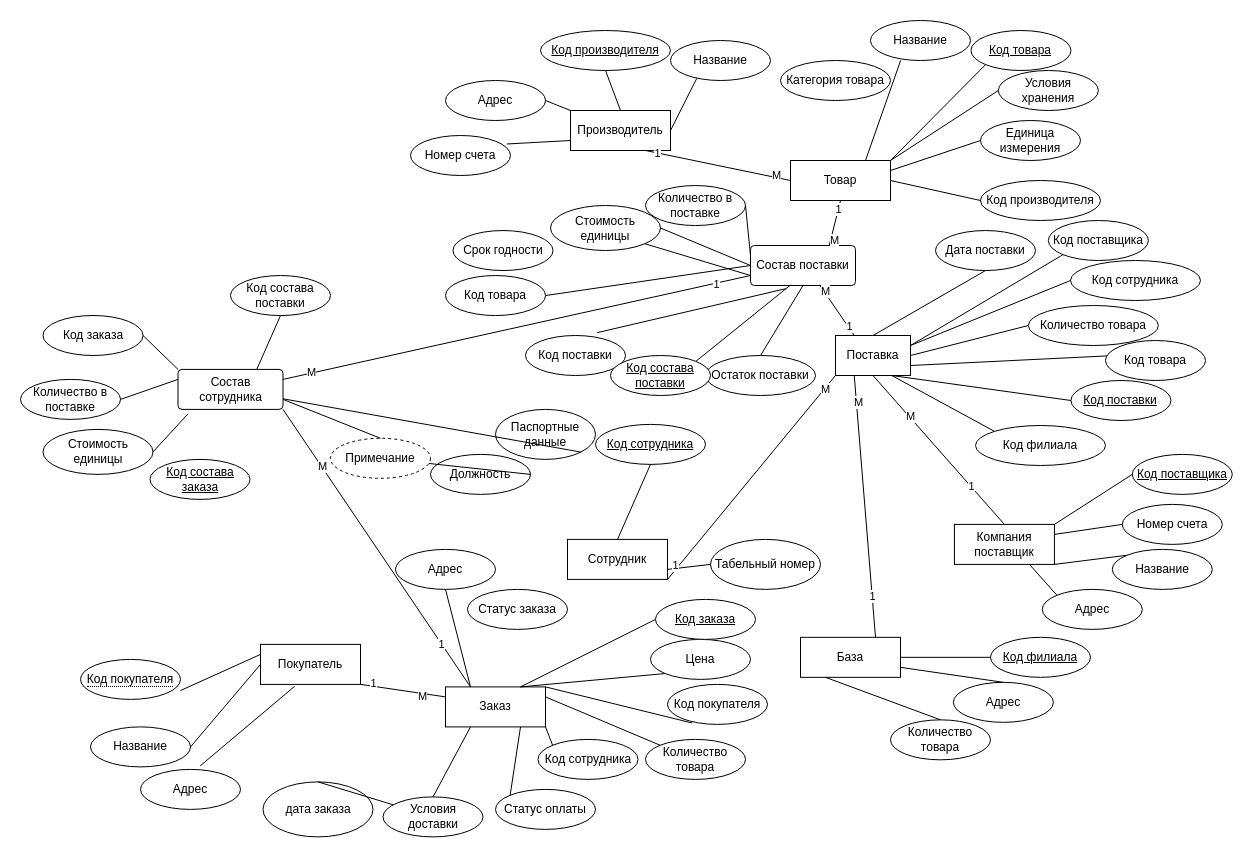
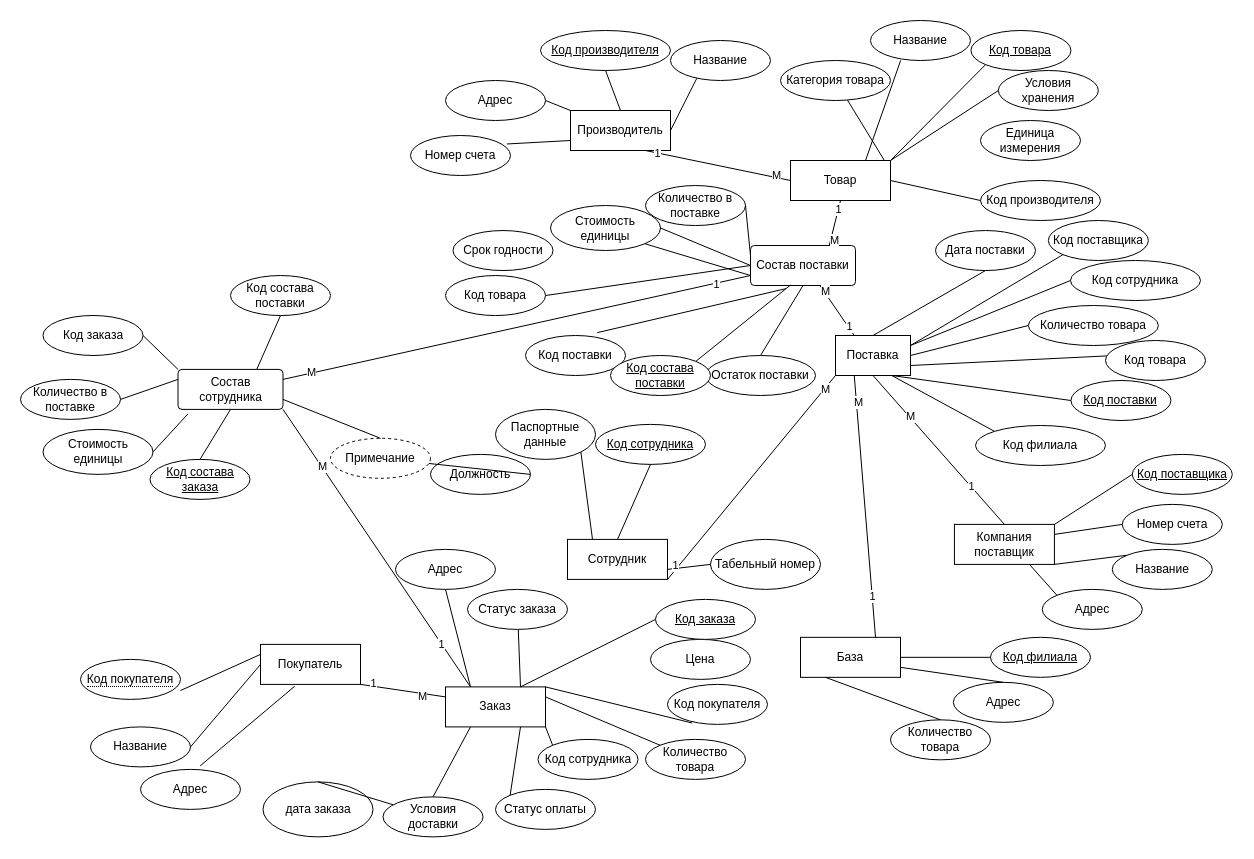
(936, 156) -> (866, 131)
(434, 426) -> (587, 496)
none -> (215, 434)
(593, 680) -> (519, 657)
